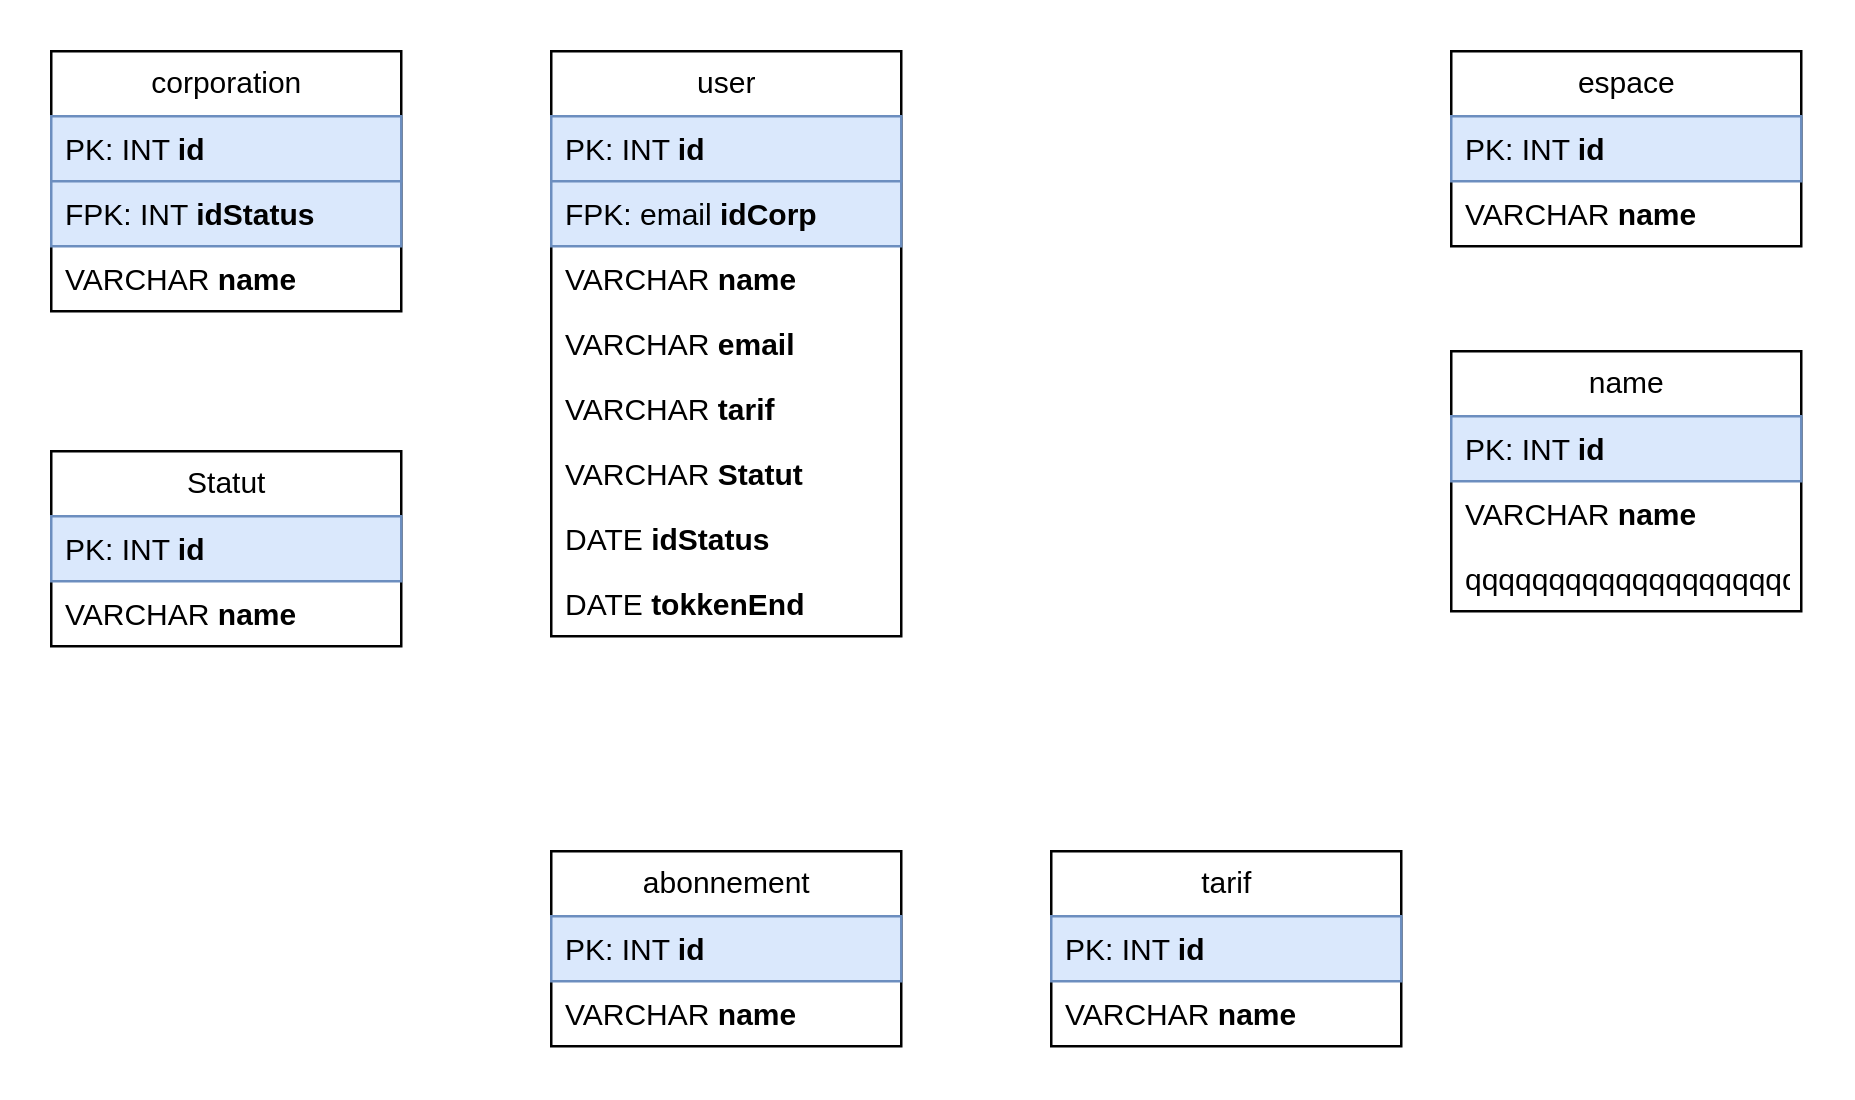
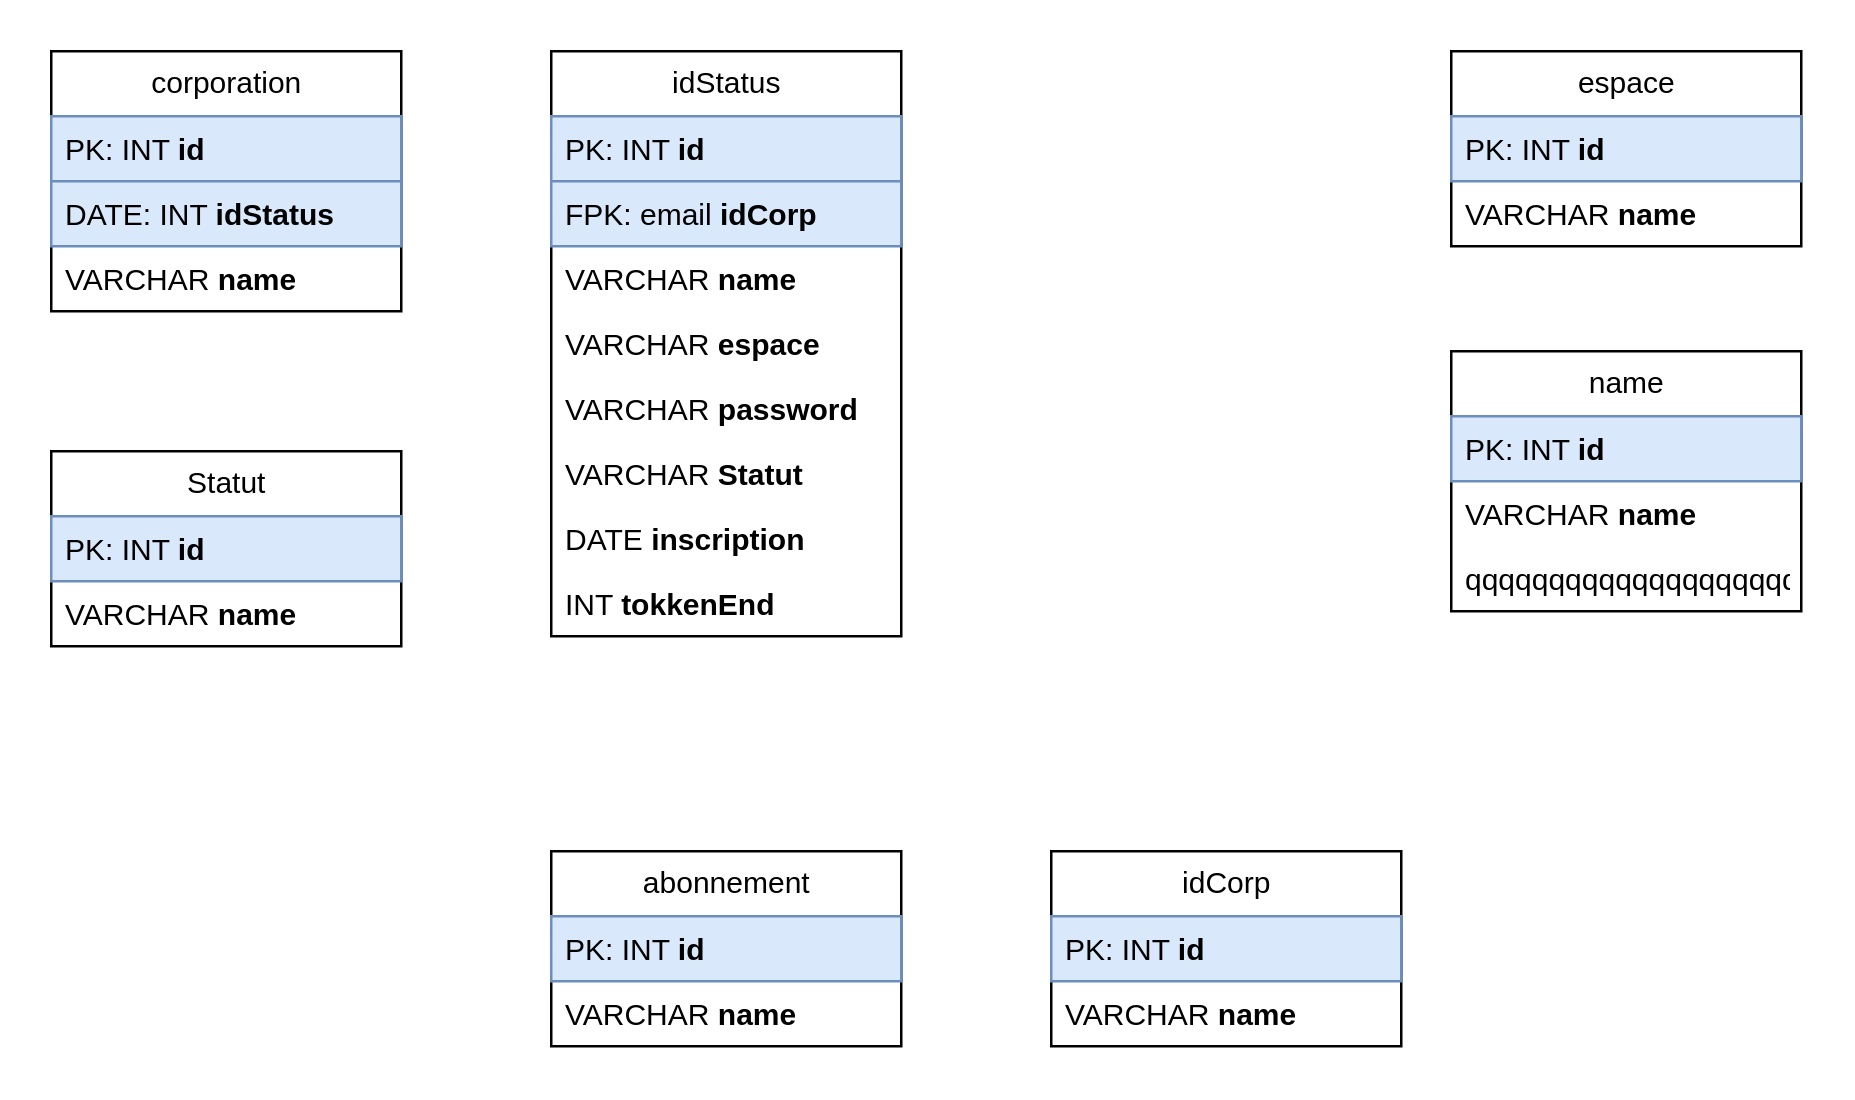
(728, 84) -> (728, 84)
(193, 217) -> (202, 217)
(664, 347) -> (680, 347)
(668, 412) -> (697, 412)
(668, 542) -> (685, 542)
(680, 607) -> (672, 607)
(1228, 884) -> (1228, 884)
